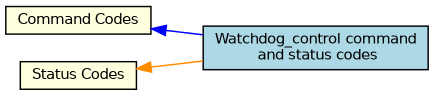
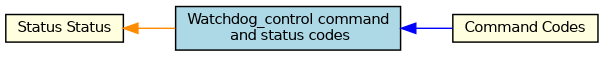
(184, 33) -> (434, 28)
(78, 75) -> (65, 28)
